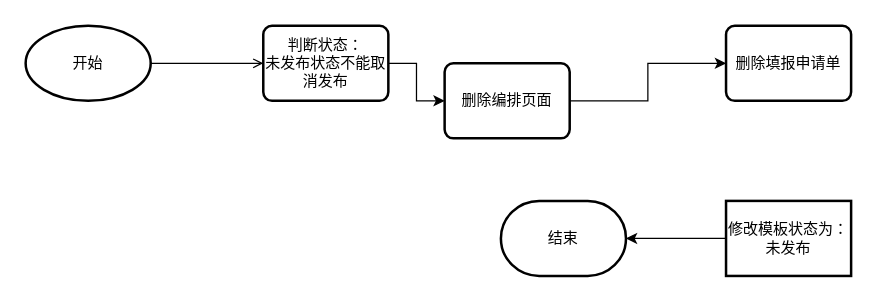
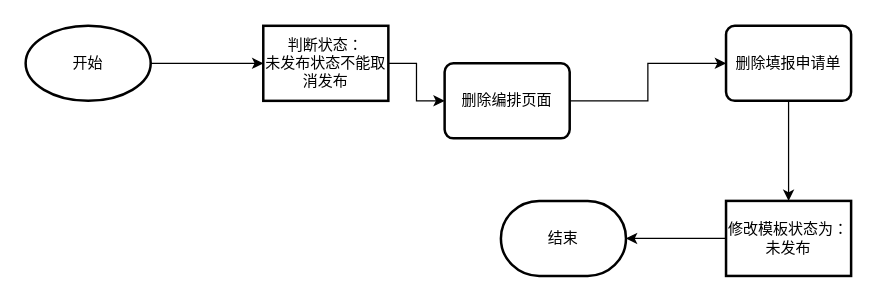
(255, 63) -> (253, 63)
(326, 63) -> (326, 63)
none -> (788, 147)
